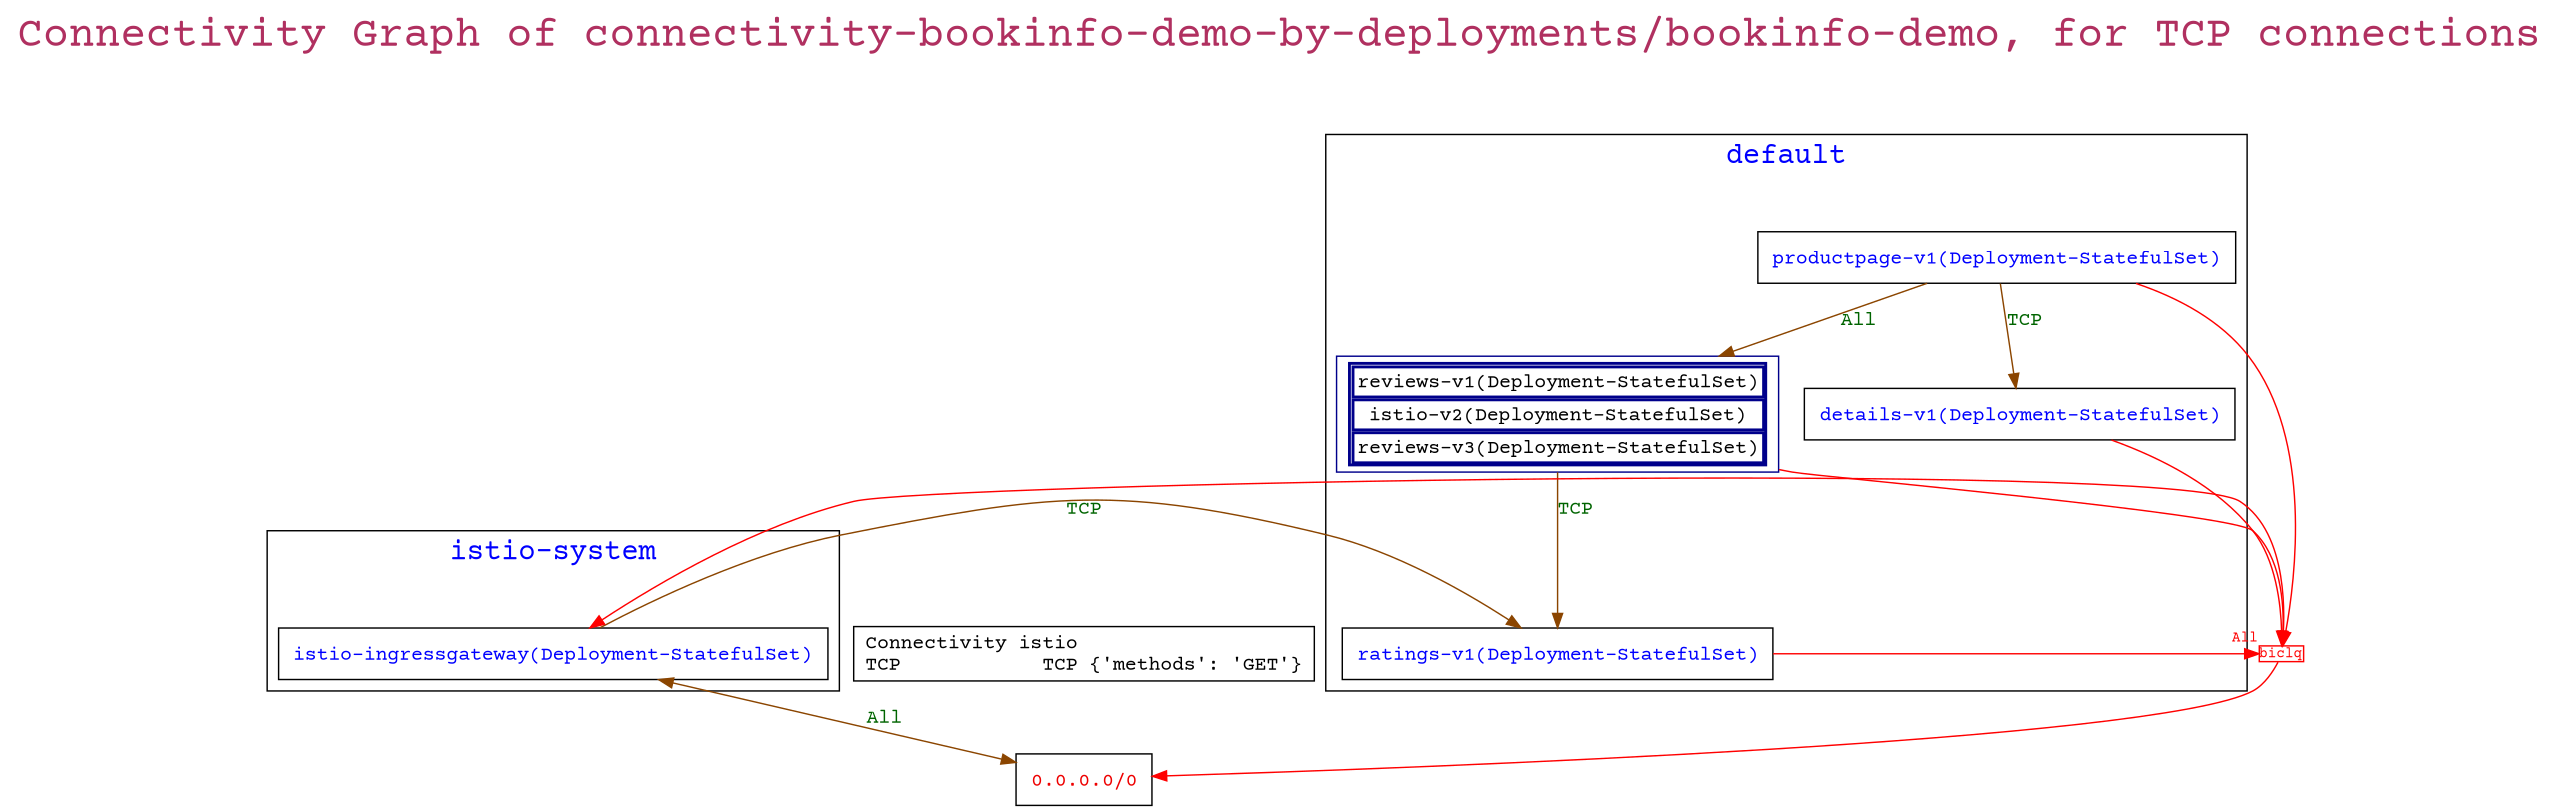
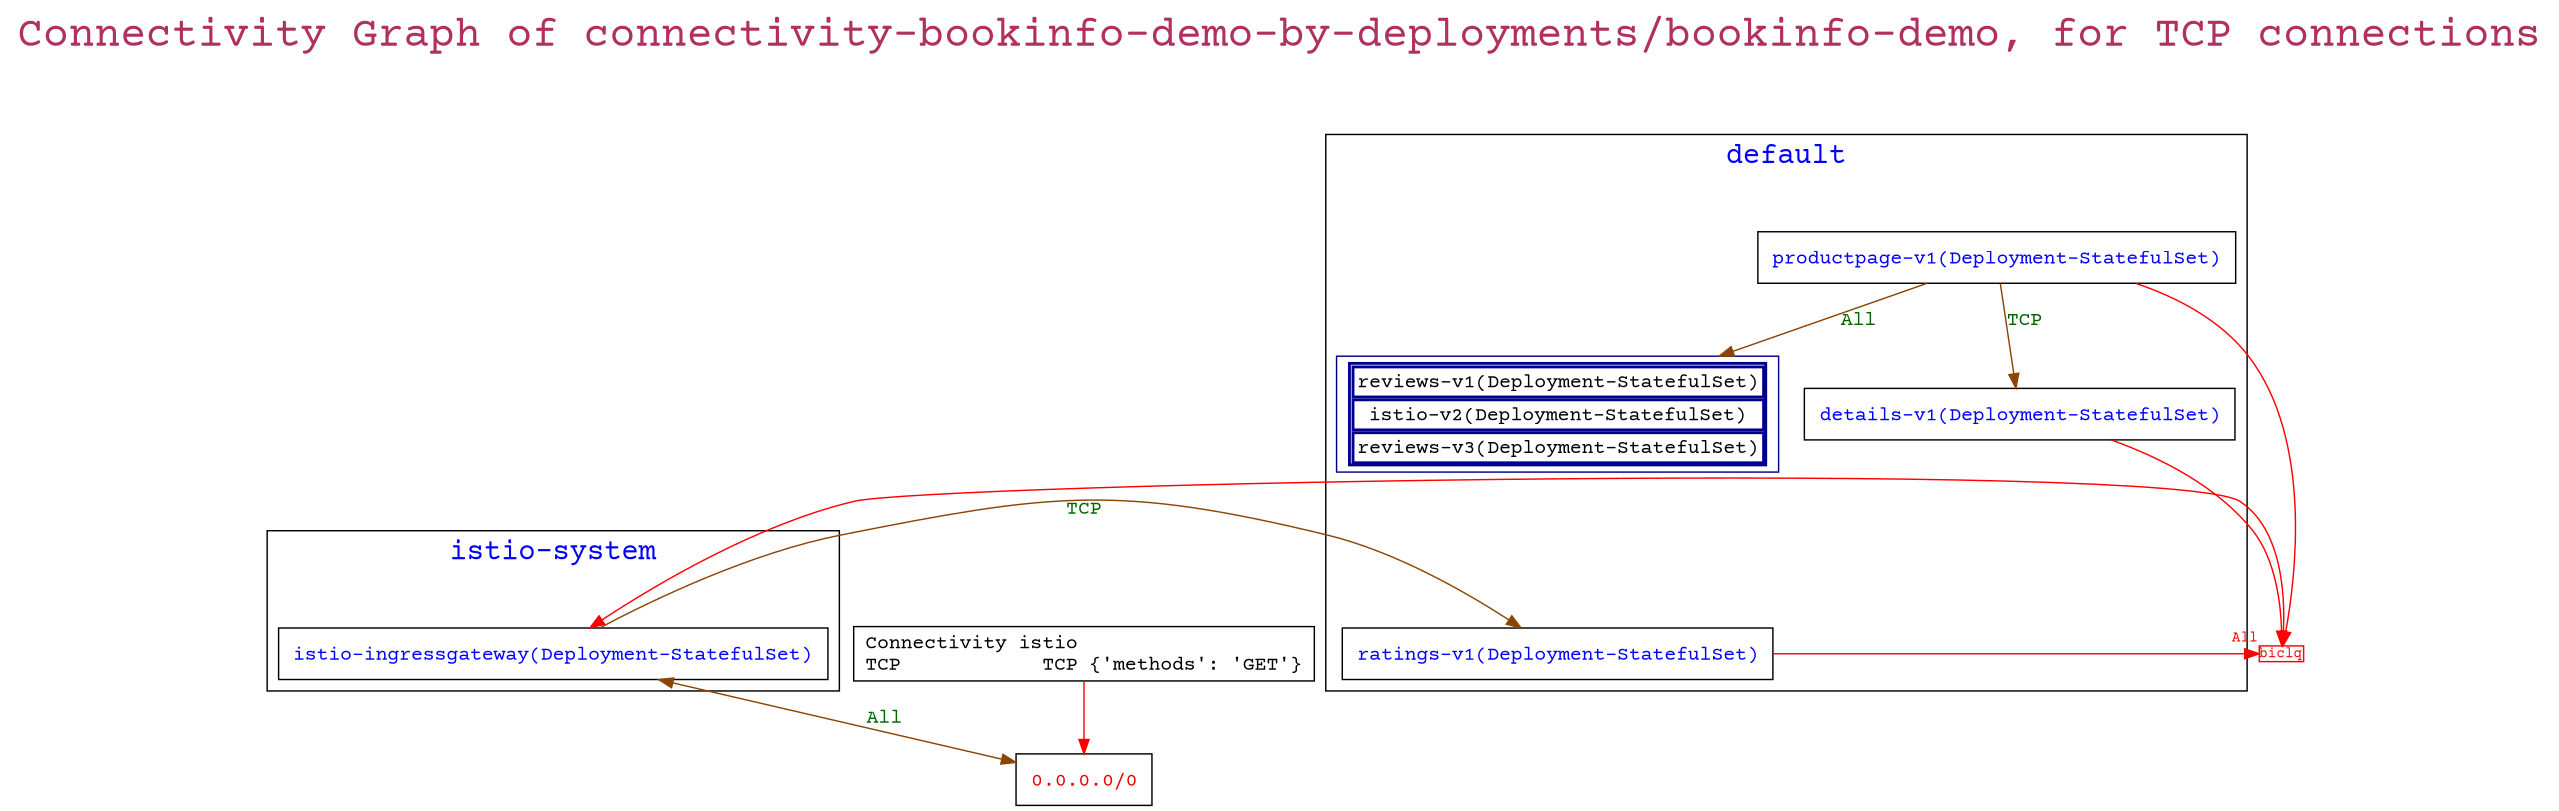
(2070, 502) -> none
(1558, 543) -> none
(1731, 751) -> (1084, 710)
